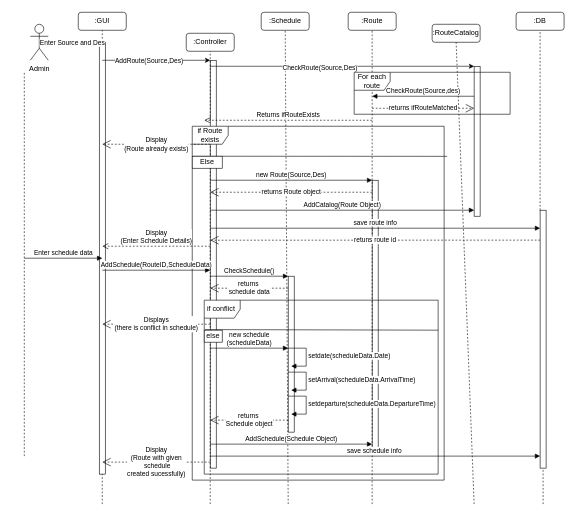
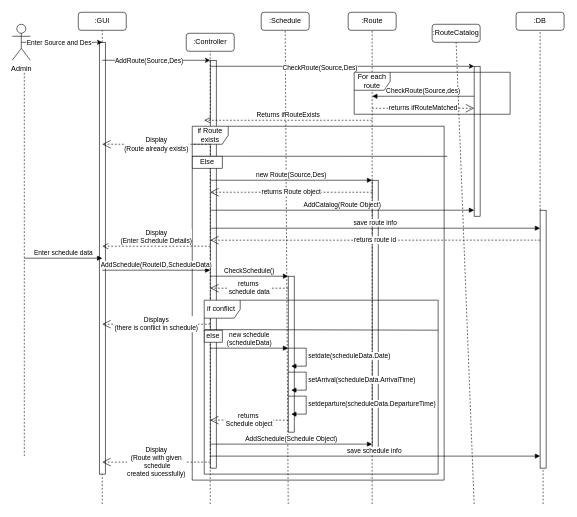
(39, 42) -> (21, 42)
